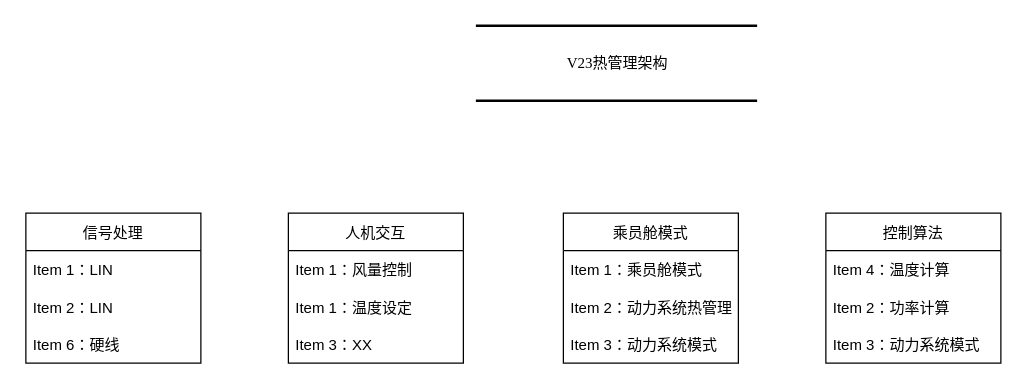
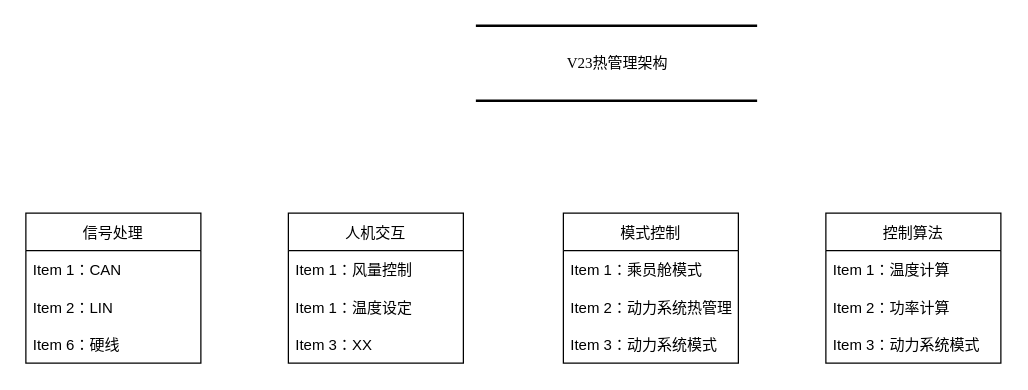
(650, 233) -> (650, 233)
(76, 270) -> (76, 270)
(893, 270) -> (893, 270)
